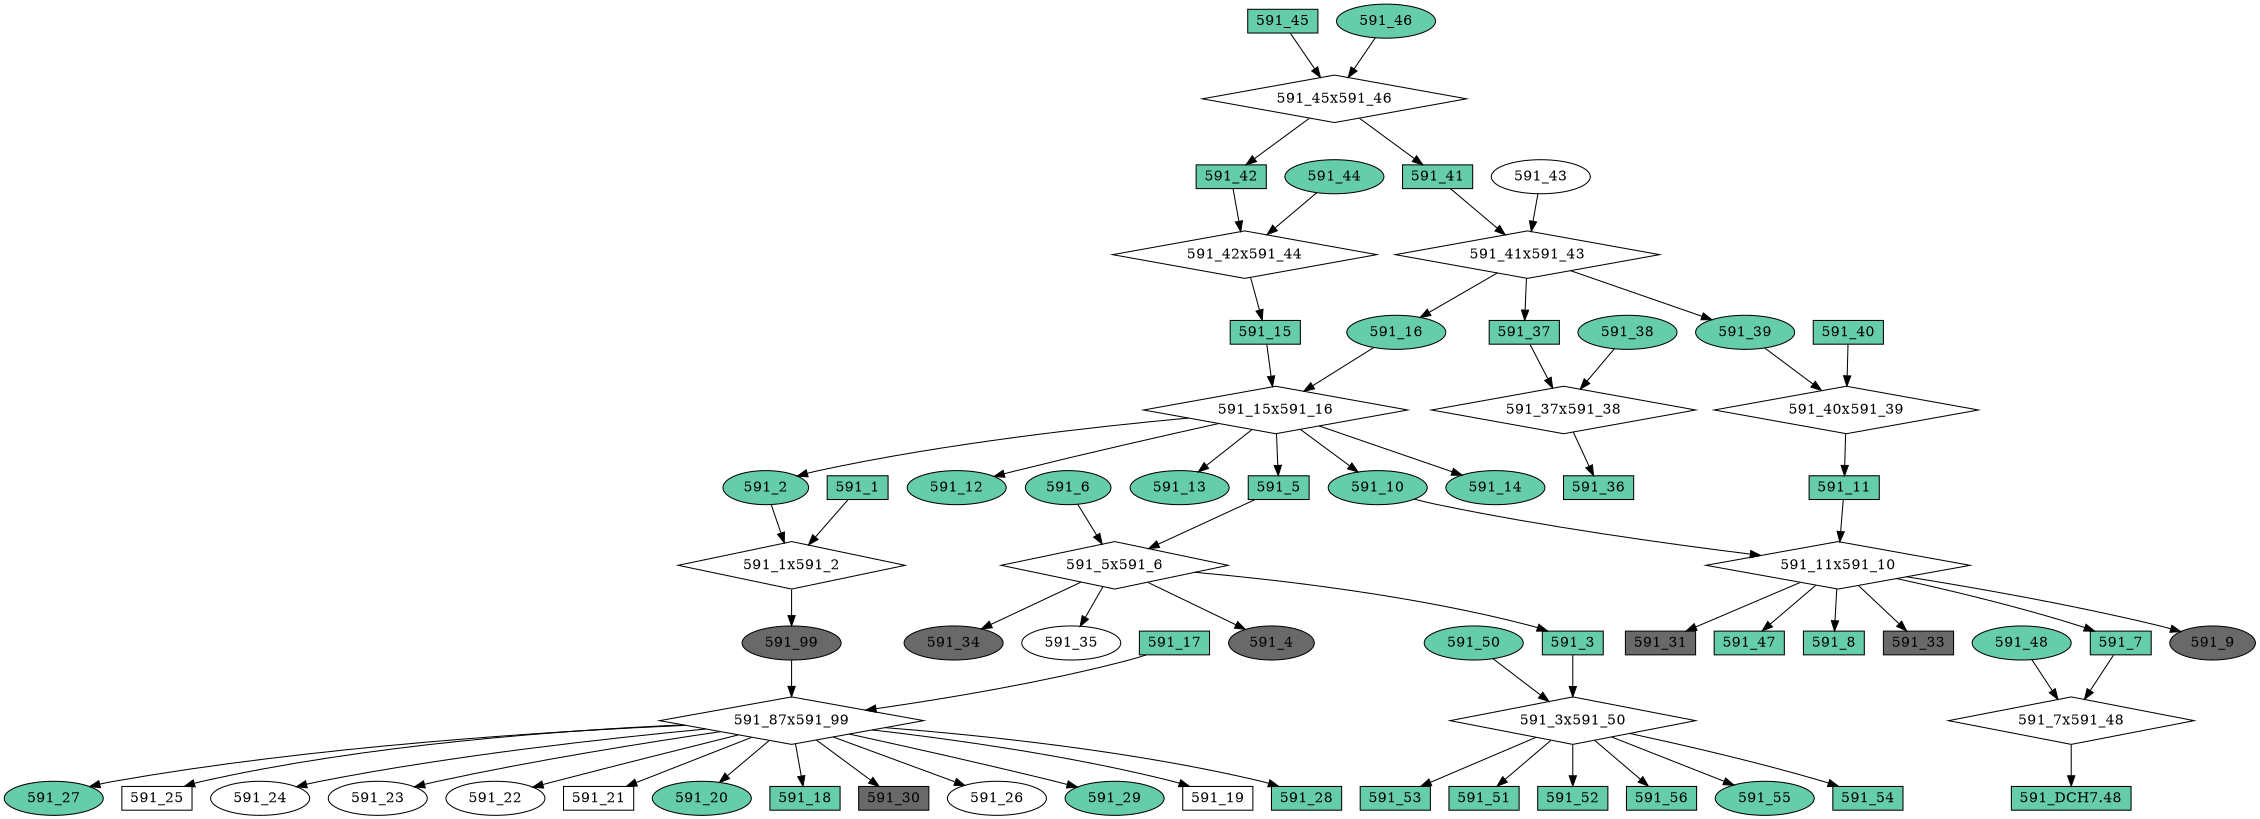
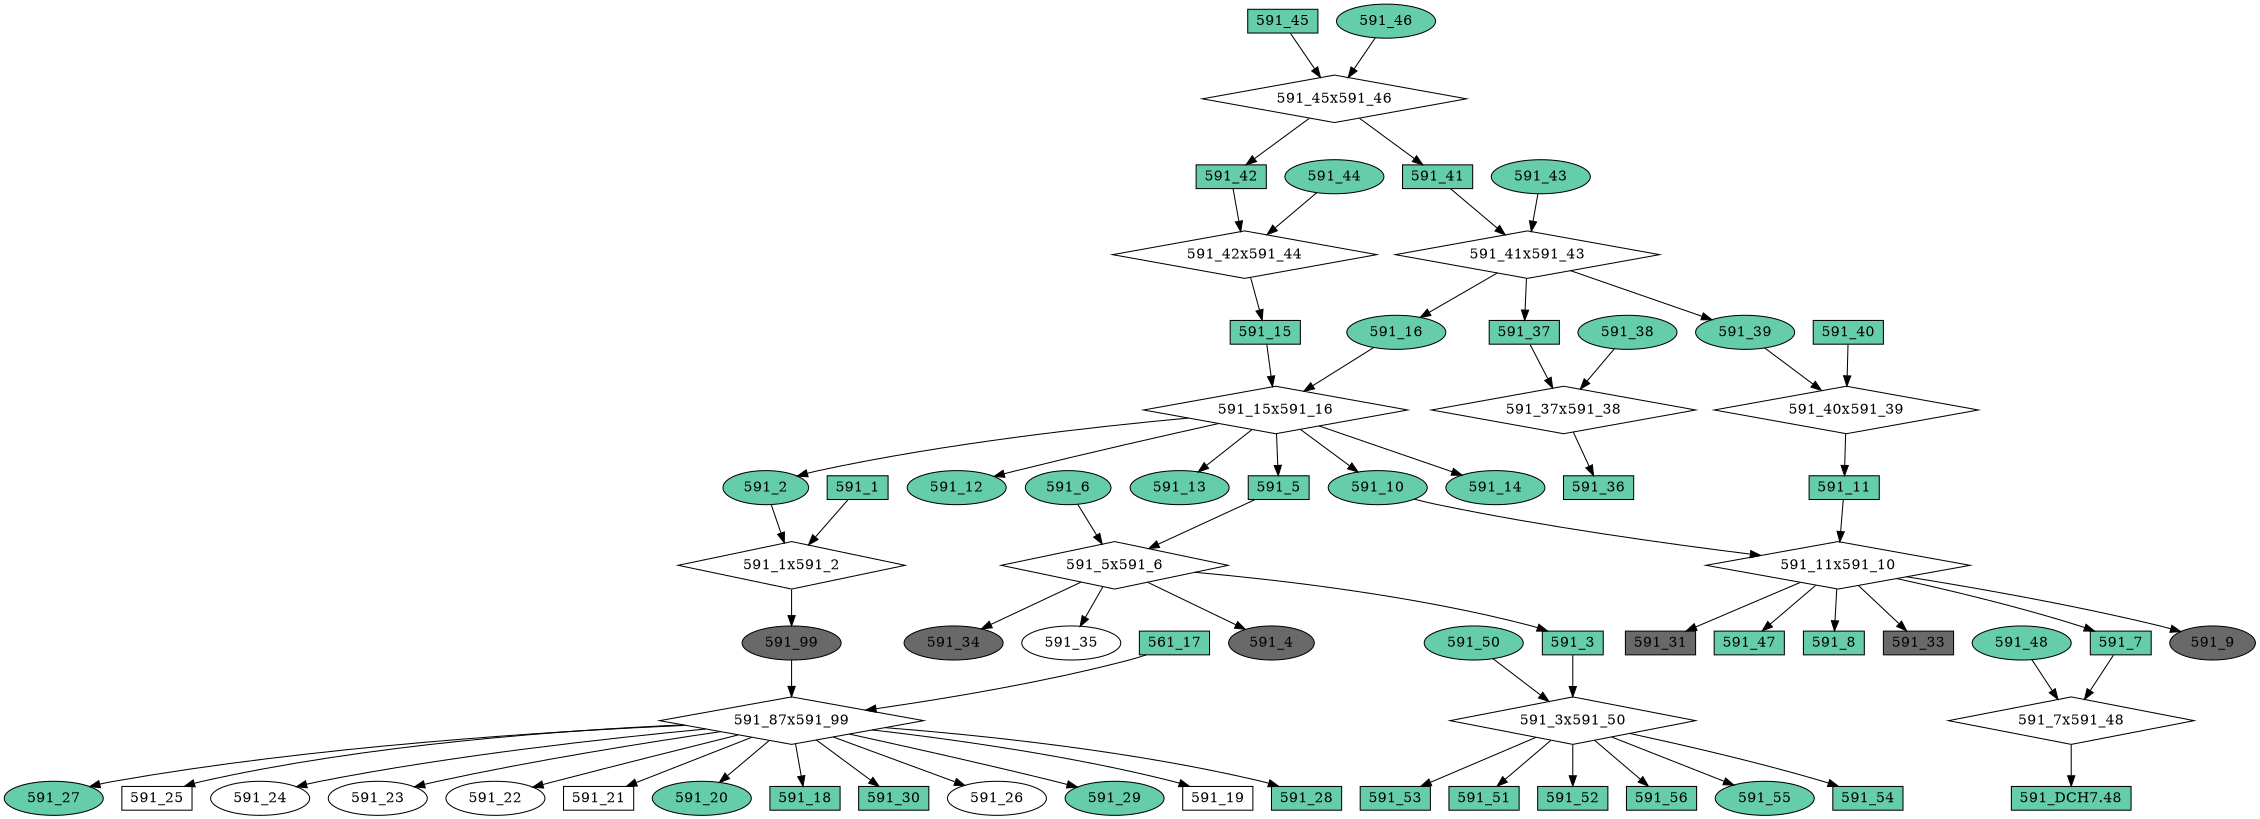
(1541, 177) -> (1541, 177)
(1174, 643) -> (1174, 643)
(894, 798) -> (894, 798)
